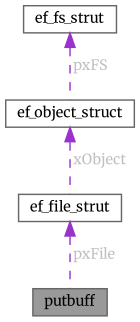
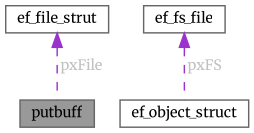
(70, 19) -> (184, 19)
(70, 168) -> none
